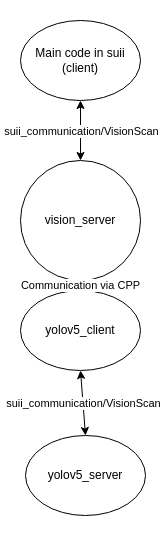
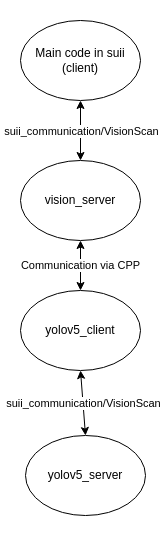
(81, 221) -> (81, 201)
